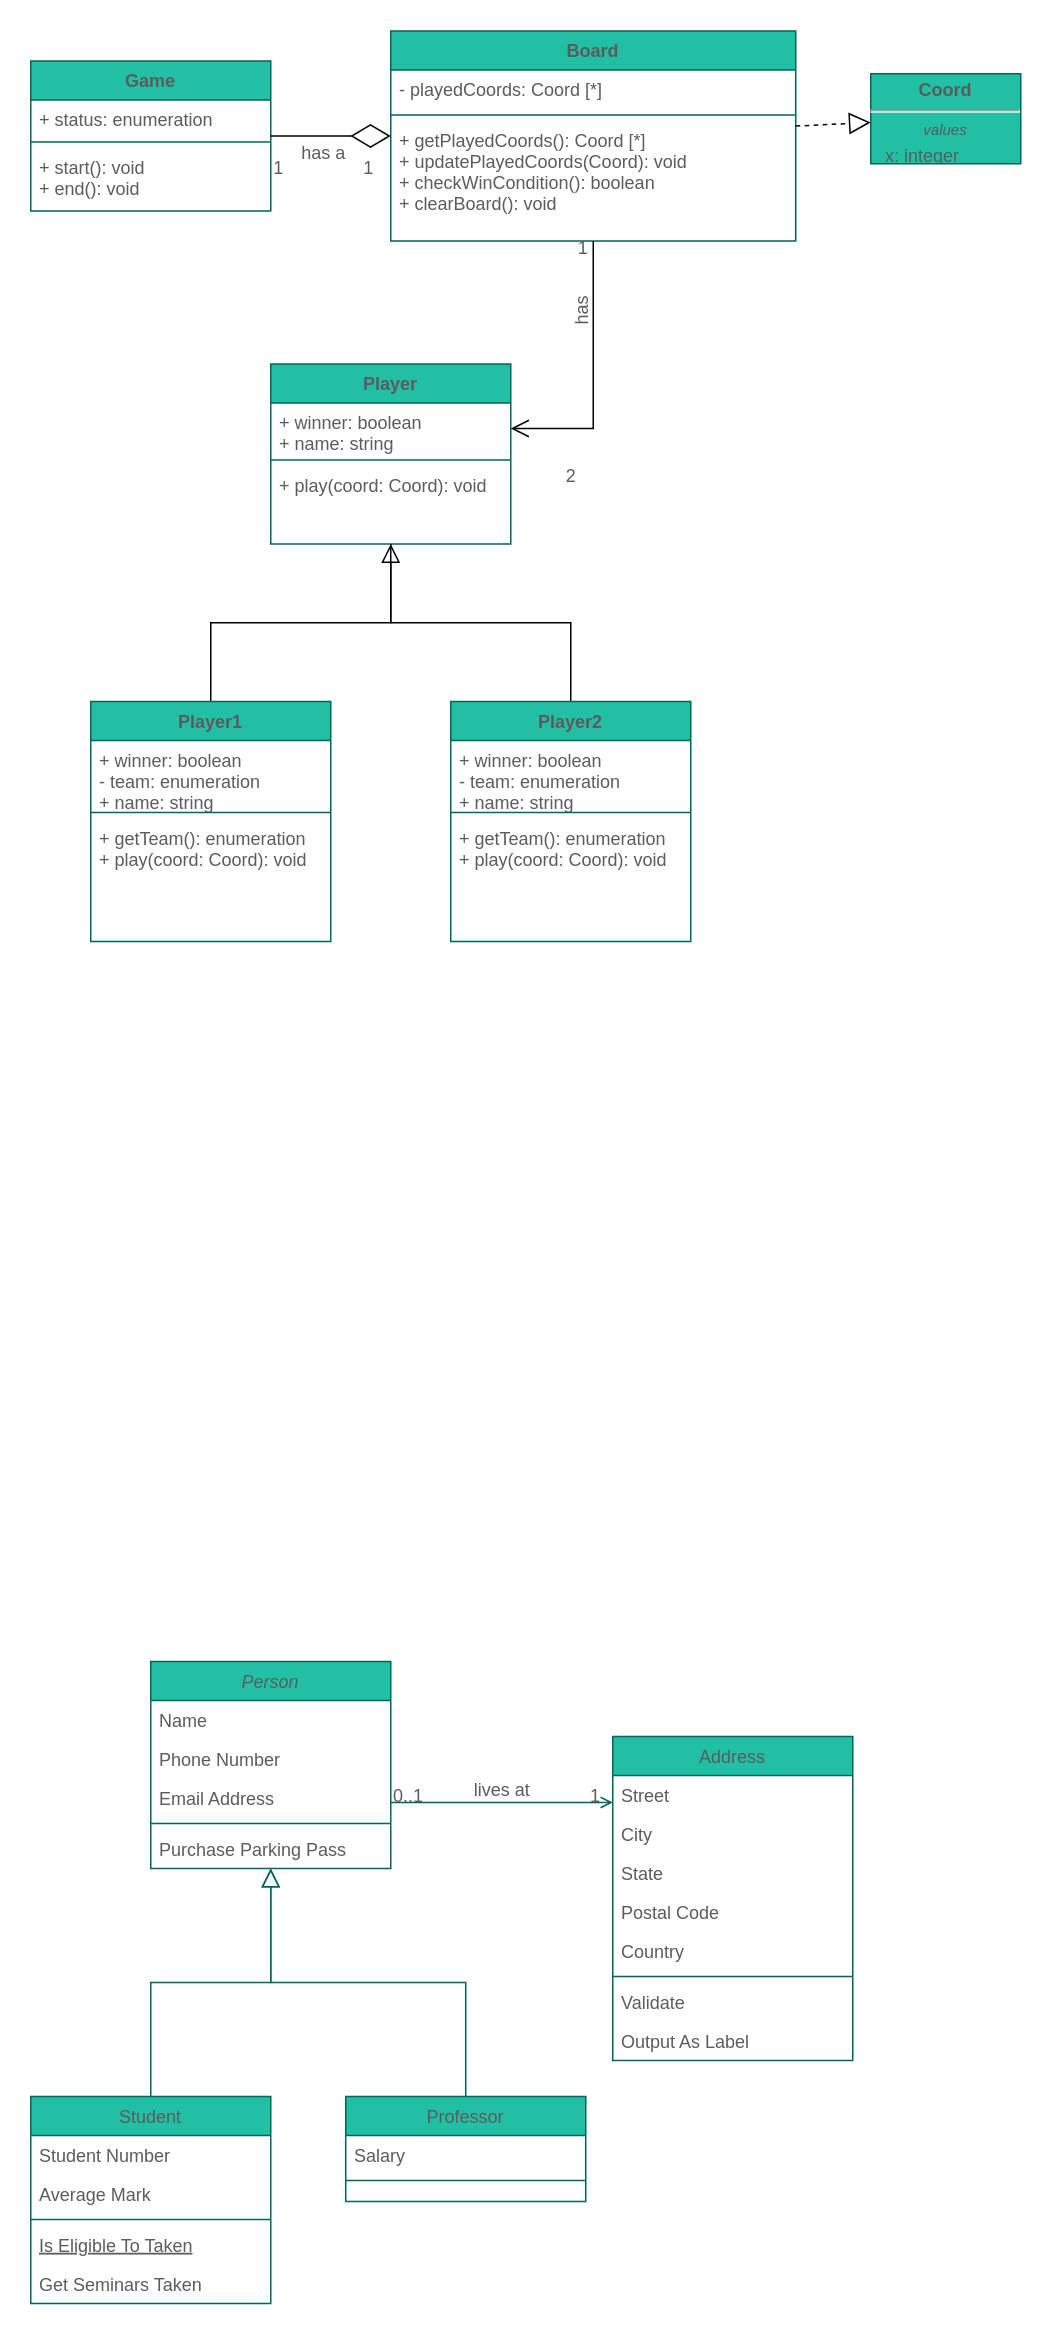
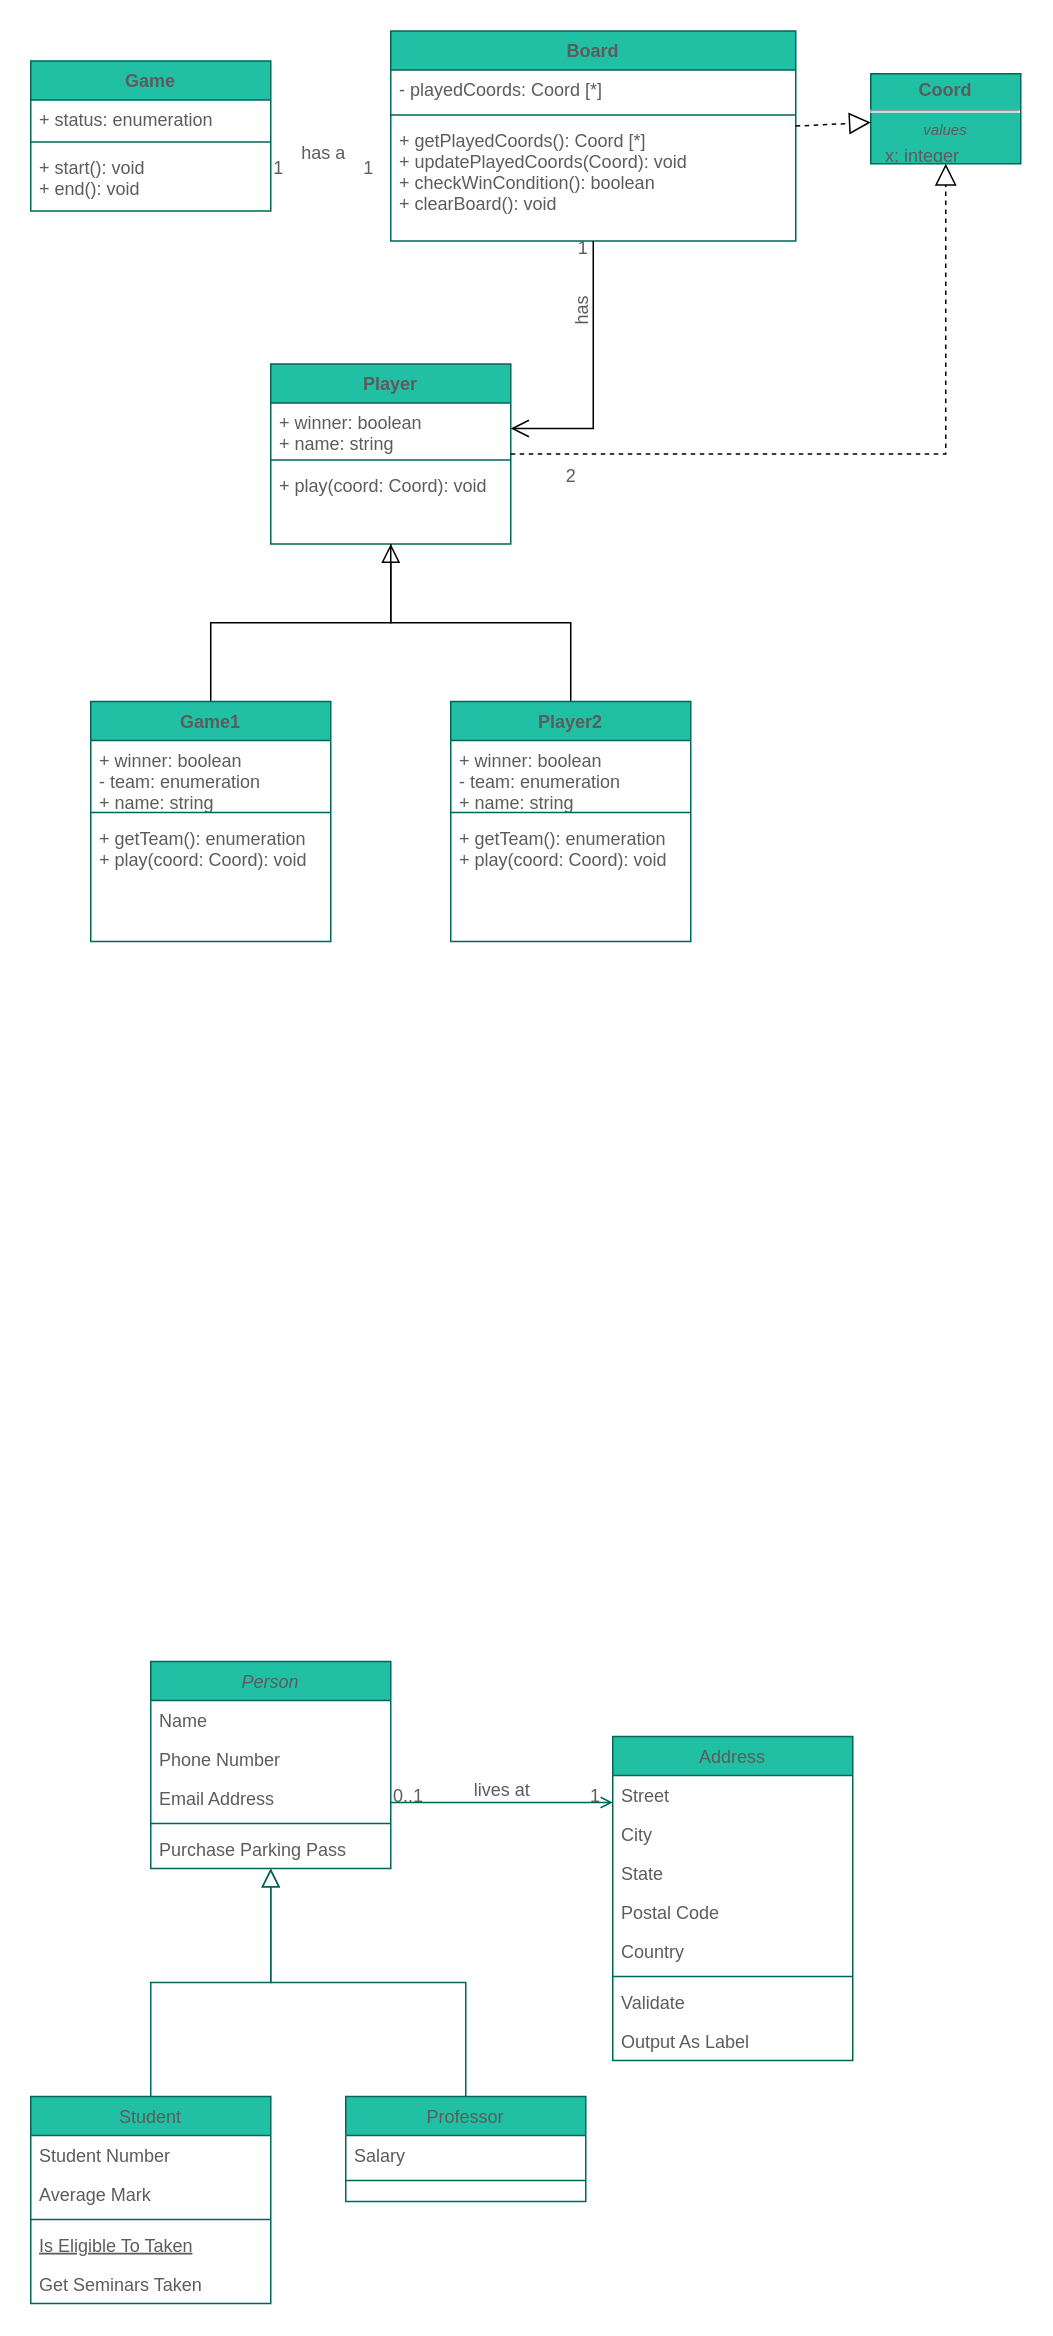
(312, 136) -> none
none -> (863, 454)
(210, 722) -> (210, 722)
